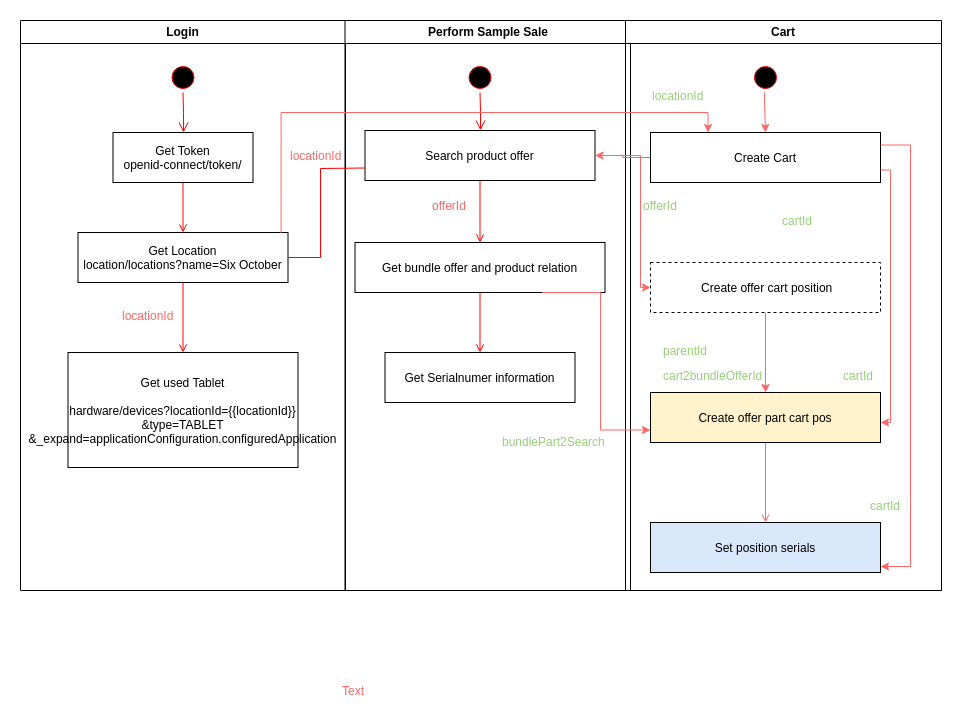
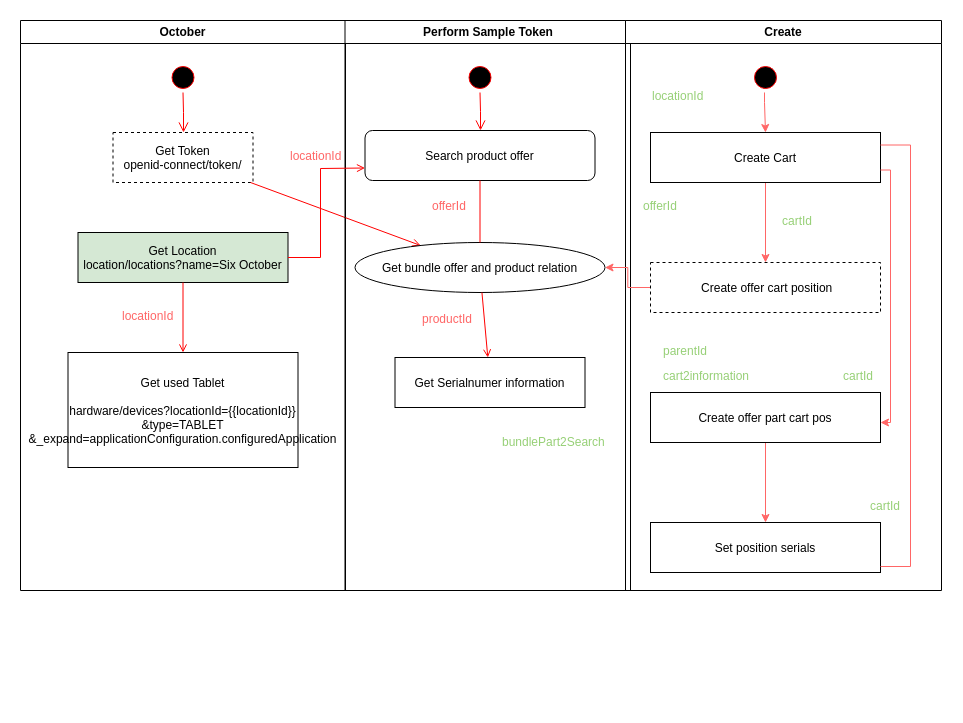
(183, 33) -> (183, 33)
(489, 33) -> (489, 33)
(784, 33) -> (784, 33)
(494, 113) -> none
(480, 156) -> (480, 156)
(183, 158) -> (183, 158)
(637, 158) -> (766, 219)
(359, 168) -> (359, 168)
(183, 206) -> (334, 213)
(641, 222) -> none
(480, 236) -> (480, 237)
(183, 258) -> (183, 258)
(480, 268) -> (480, 268)
none -> (443, 321)
(601, 333) -> none
(766, 349) -> (638, 288)
(722, 377) -> (714, 377)
(480, 378) -> (490, 383)
(766, 418) -> (766, 418)
(766, 515) -> (766, 514)
(766, 548) -> (766, 548)
(888, 567) -> (885, 567)
(361, 692) -> none
